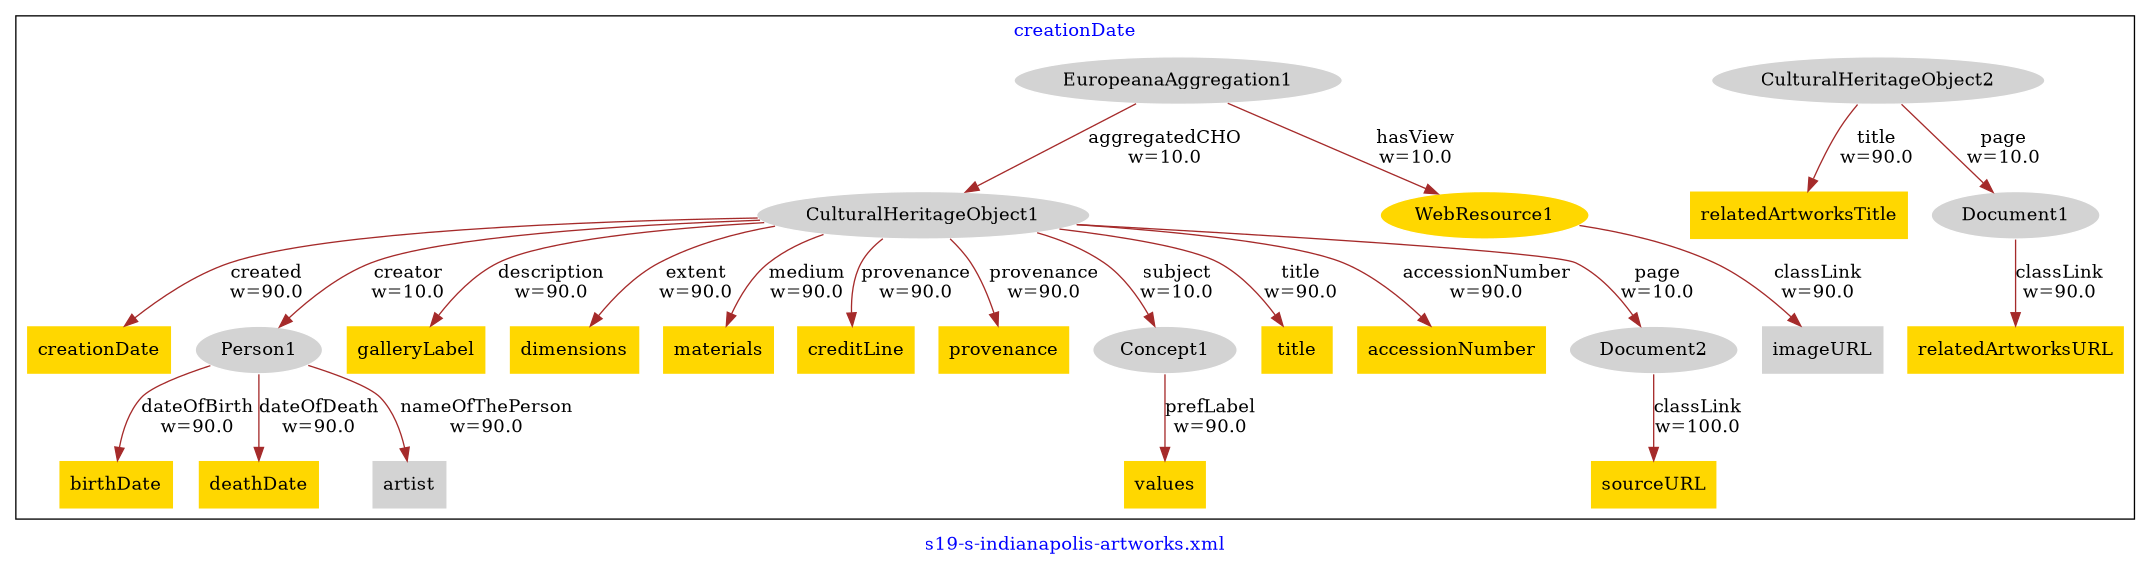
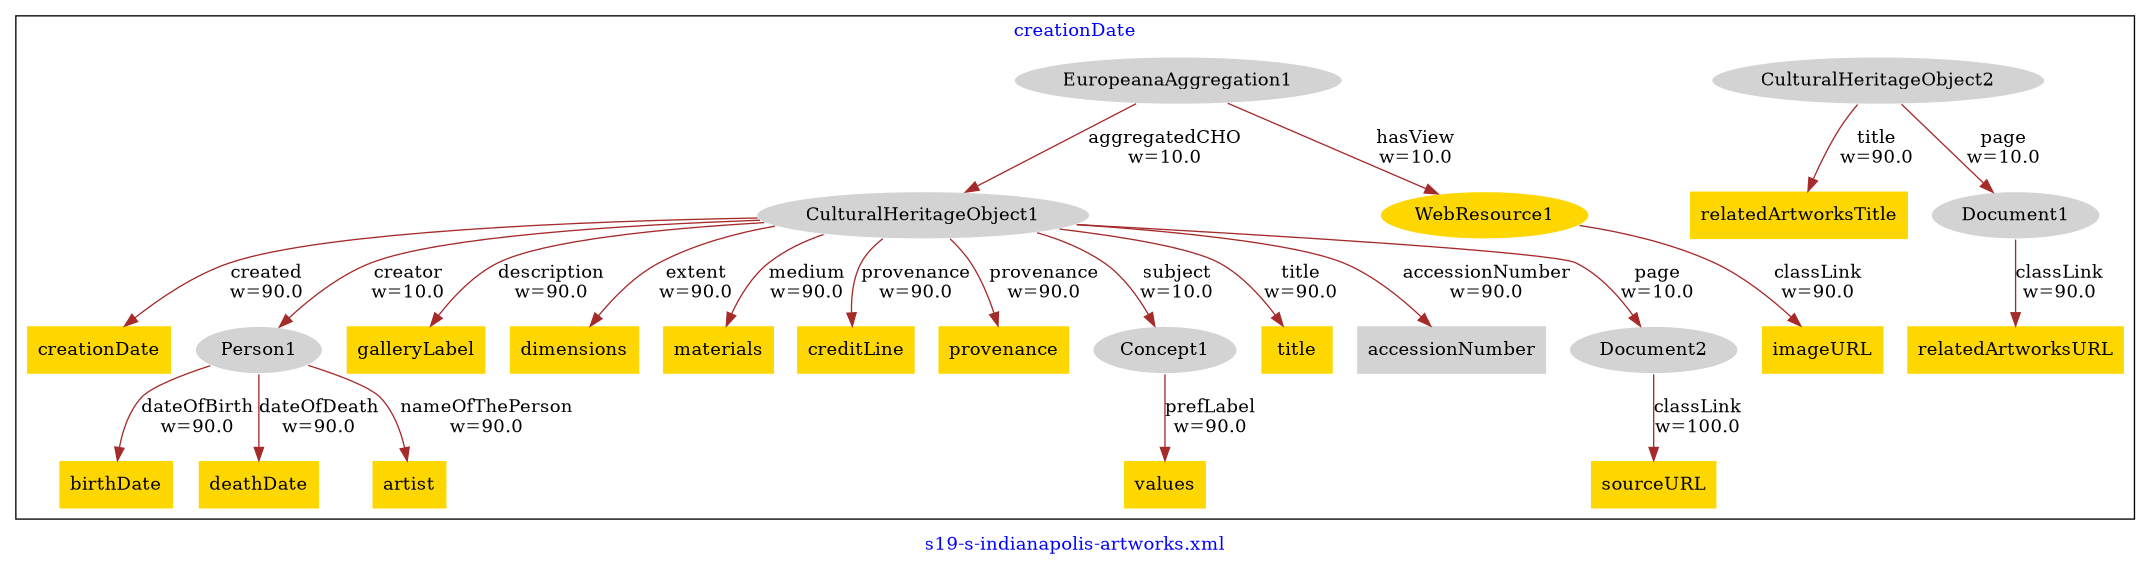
(1452, 350) -> (1452, 350)
(1823, 350) -> (1823, 350)
(409, 485) -> (409, 485)
